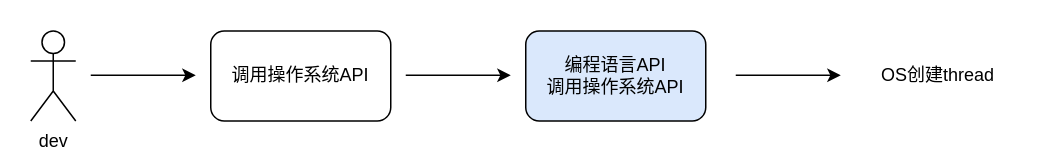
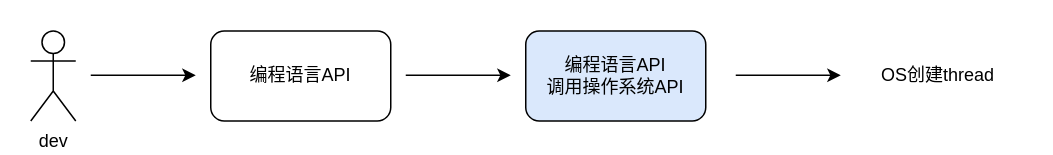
(301, 76) -> (301, 76)
